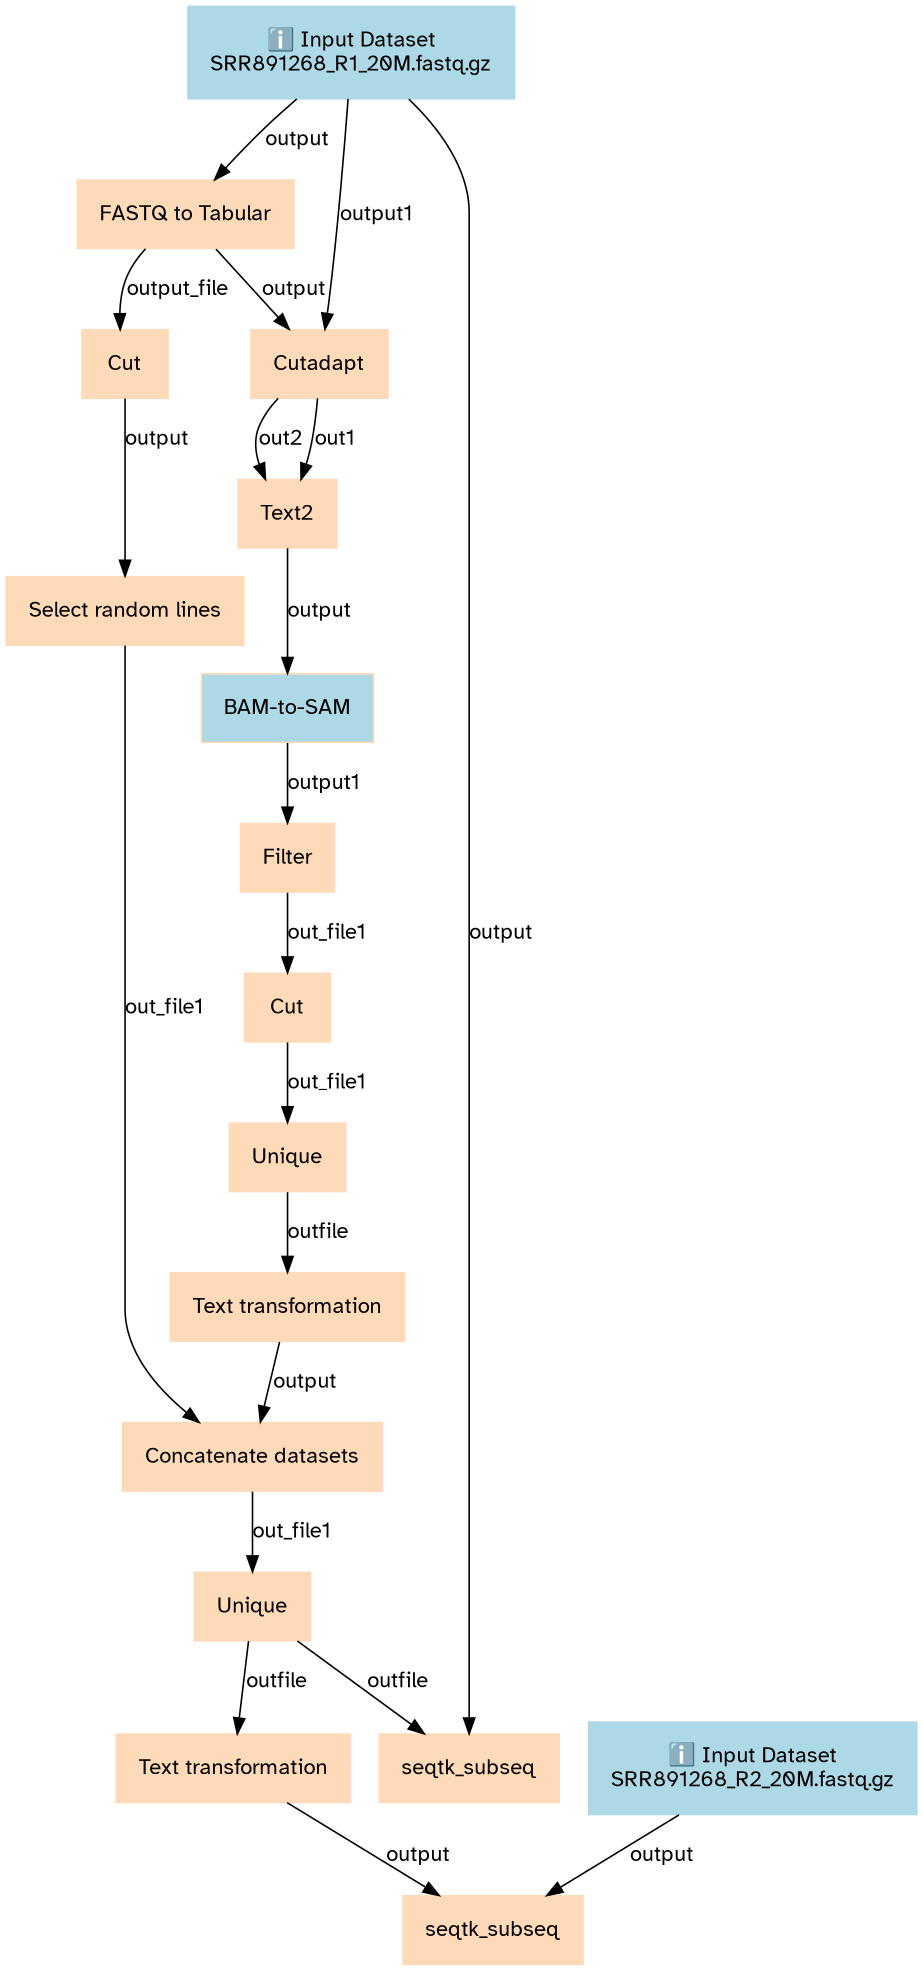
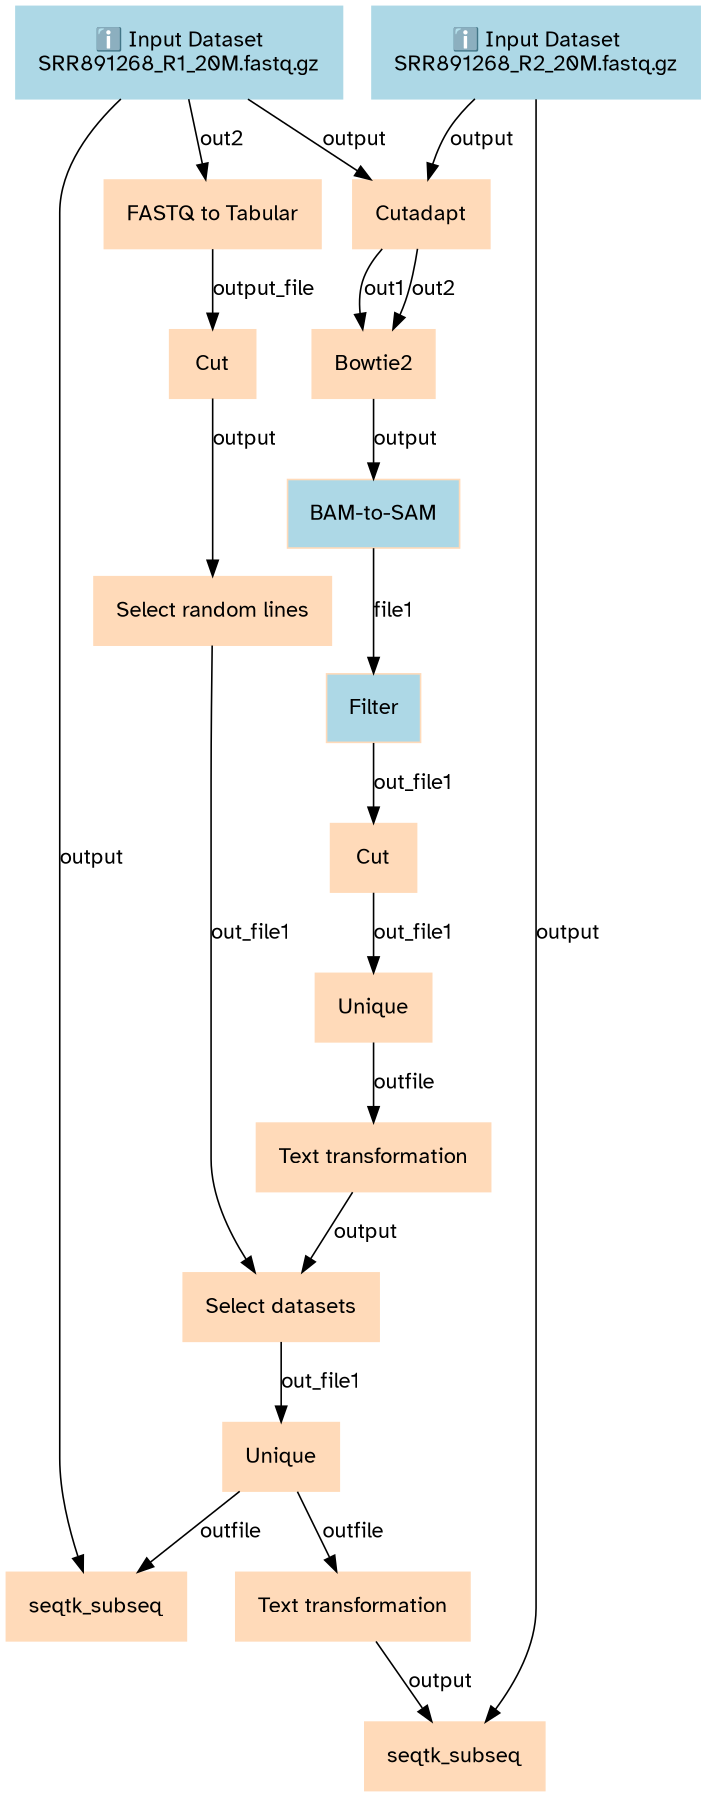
(297, 139) -> (222, 139)
(377, 214) -> (354, 139)
(247, 283) -> (449, 129)
(288, 514) -> (374, 364)
(324, 783) -> (393, 611)
(288, 858) -> (374, 708)
(252, 1457) -> (281, 1307)
